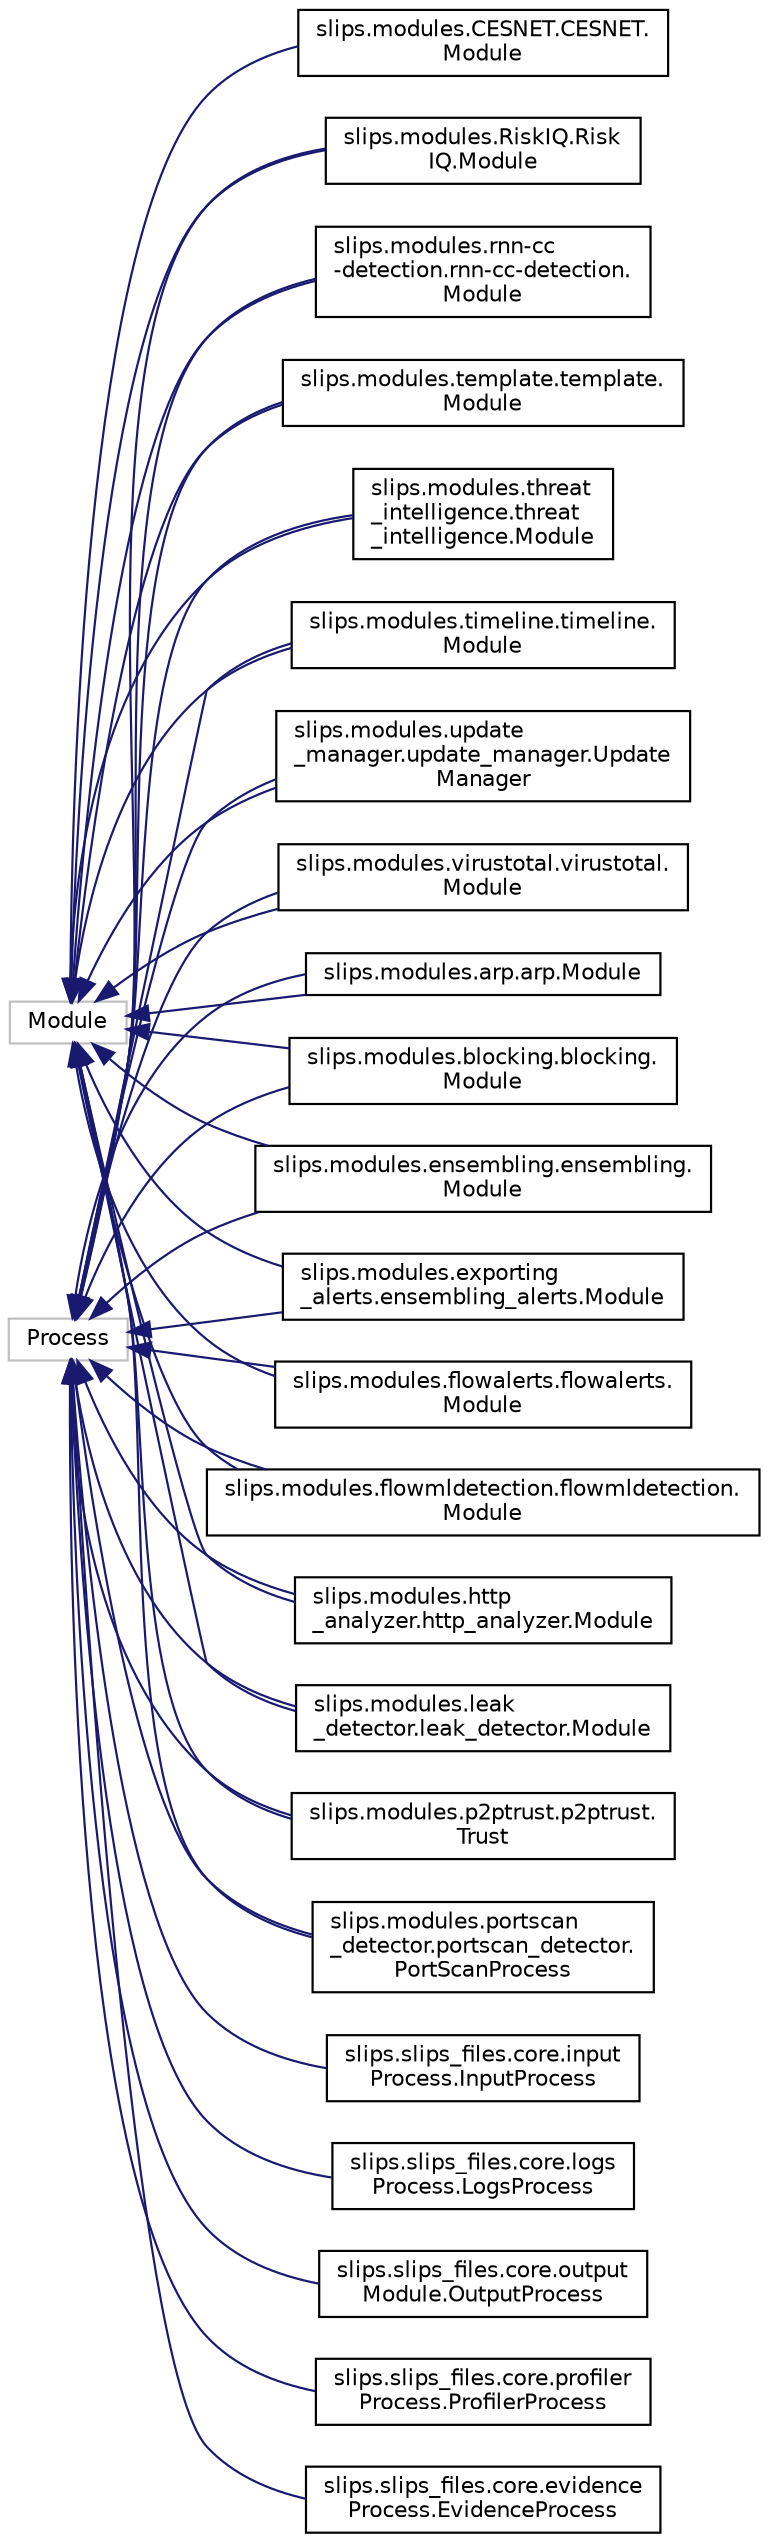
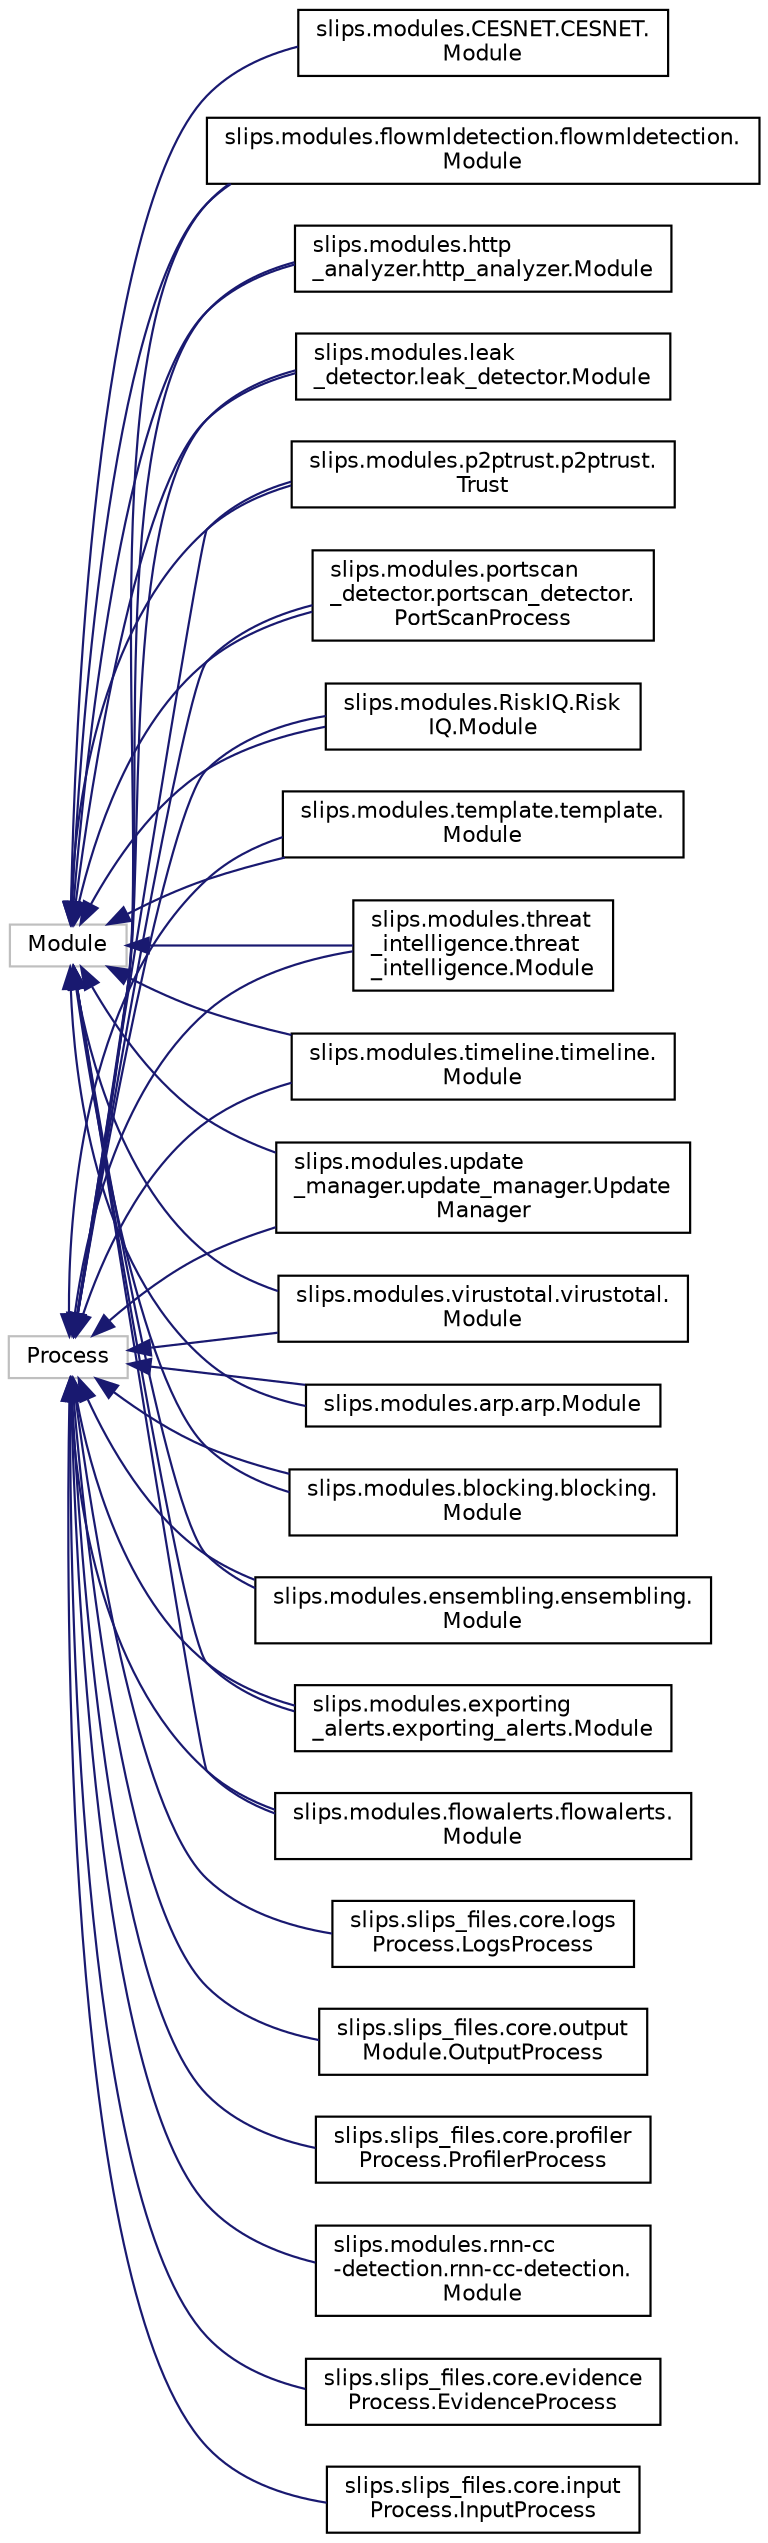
(116, 608) -> none
(483, 1287) -> (483, 1718)
